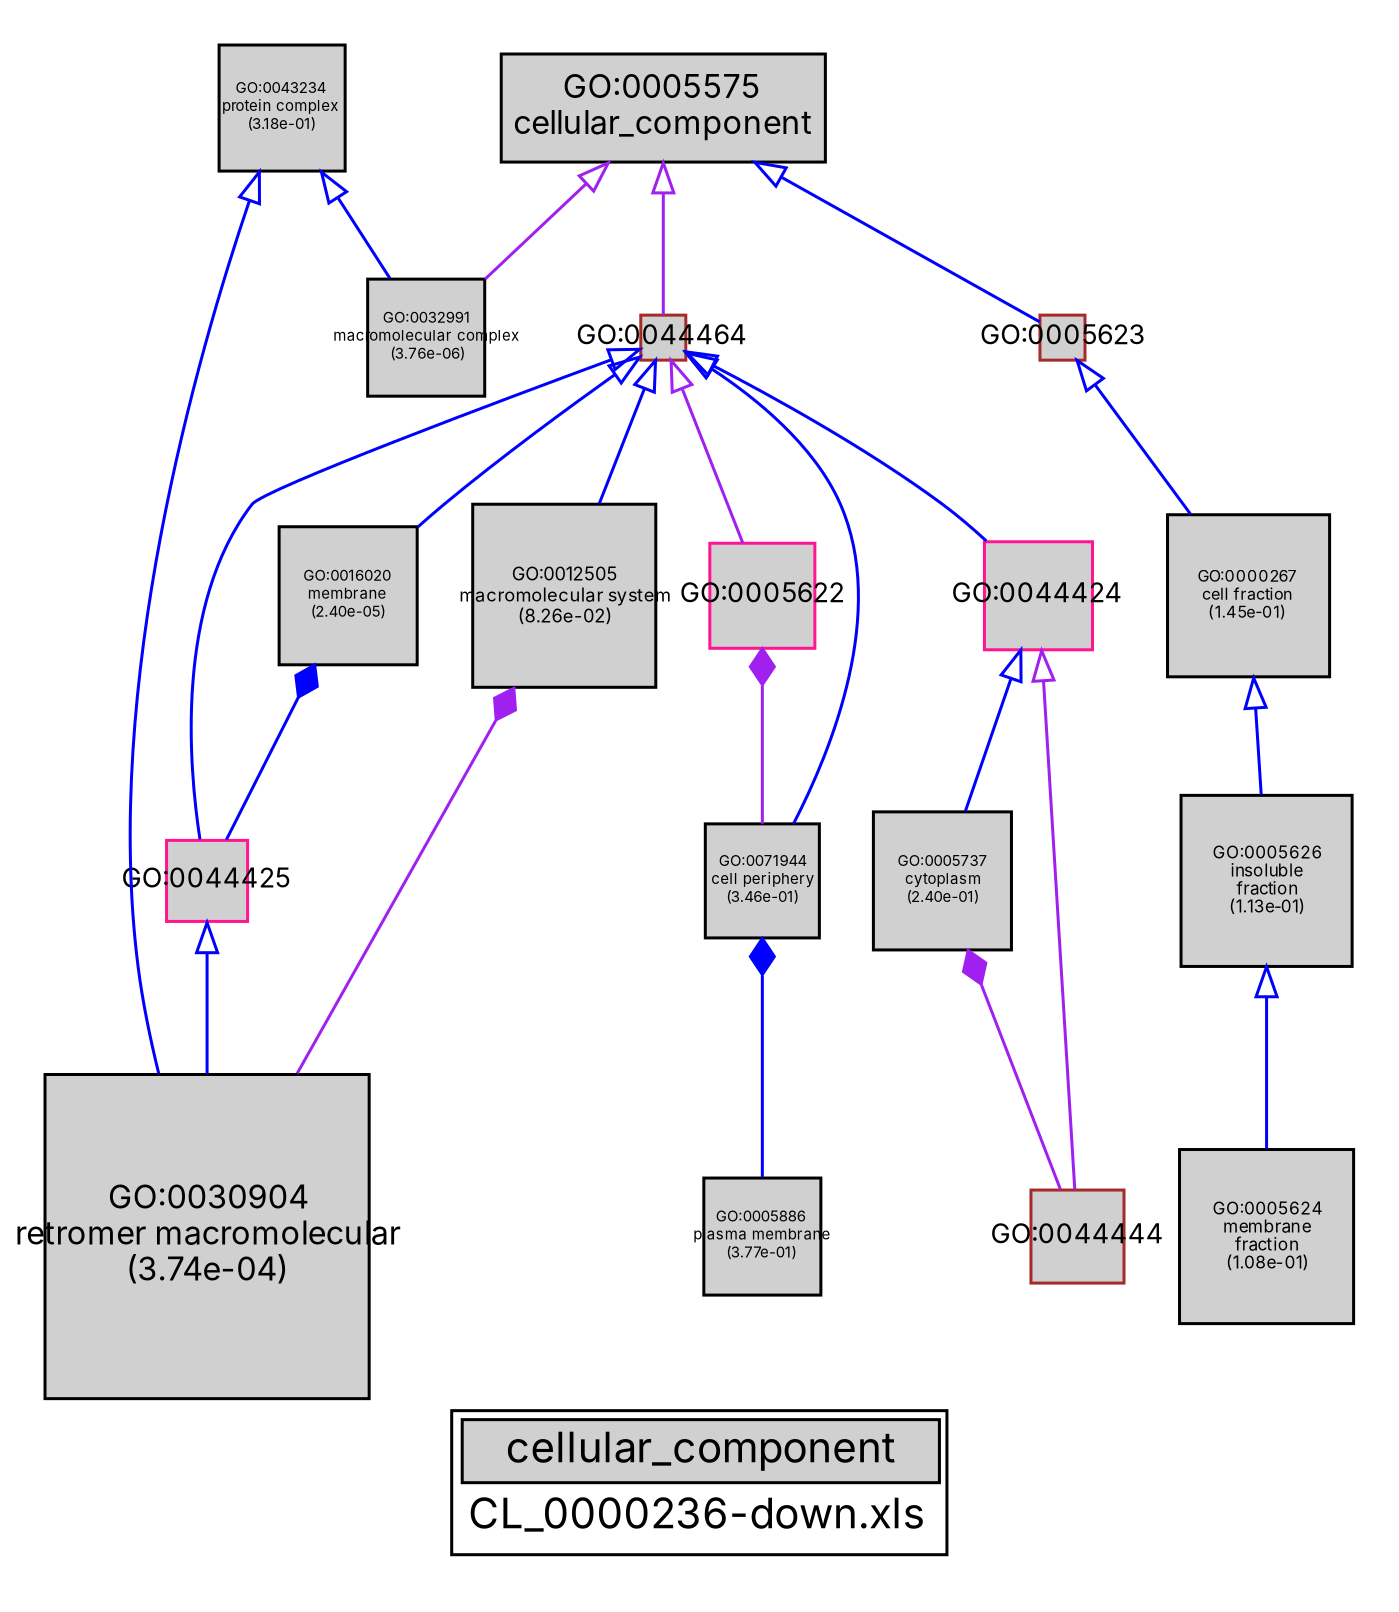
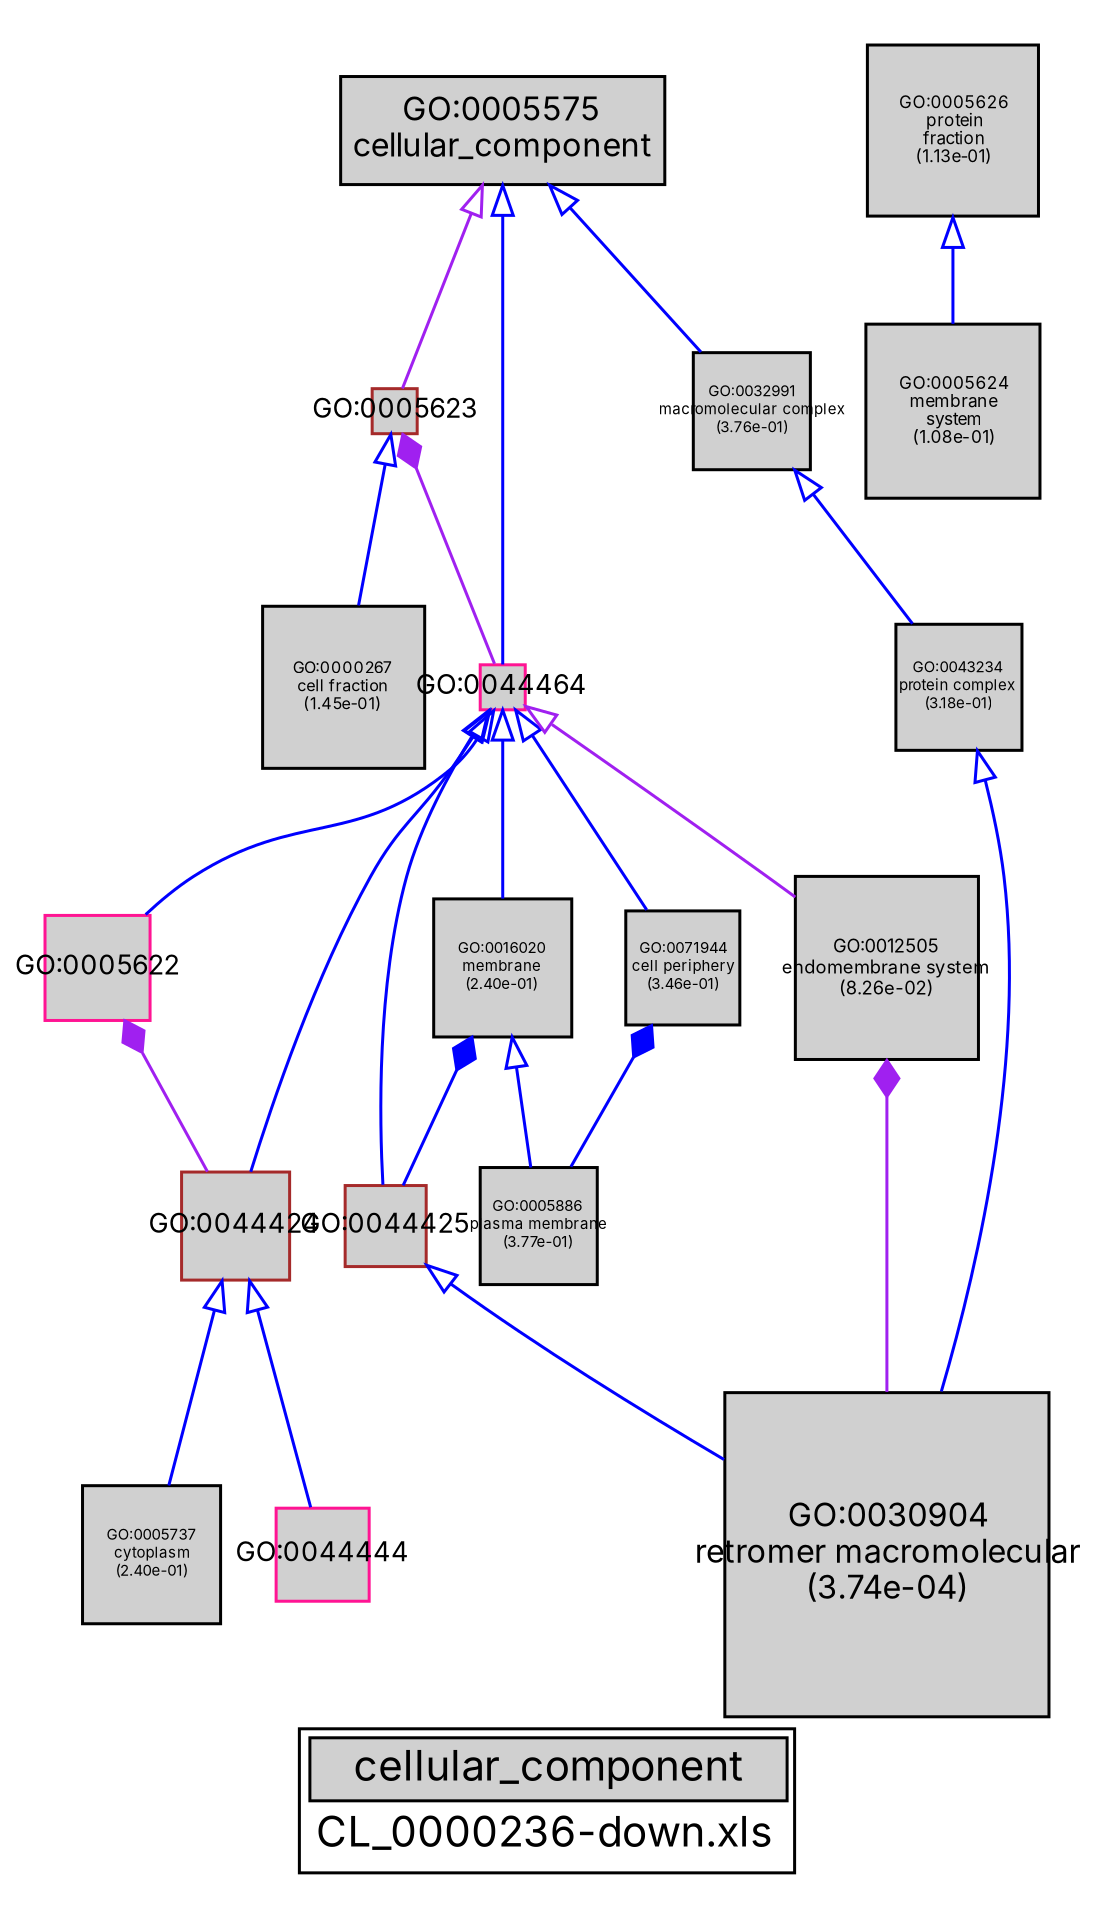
(536, 231) -> (635, 280)
(364, 238) -> (863, 559)
(911, 250) -> (437, 301)
(663, 254) -> (503, 440)
(663, 338) -> (503, 687)
(428, 354) -> (753, 428)
(622, 446) -> (674, 810)
(713, 466) -> (315, 829)
none -> (455, 566)
(566, 596) -> (887, 968)
(1038, 596) -> (236, 1226)
(348, 612) -> (503, 984)
(1258, 751) -> none
(762, 755) -> (175, 1112)
(1268, 871) -> (954, 121)
(207, 881) -> (386, 1226)
(1059, 935) -> (284, 1409)
(1021, 1087) -> none
none -> (524, 1117)
(1077, 1237) -> (323, 1555)
(1268, 1245) -> (954, 420)
